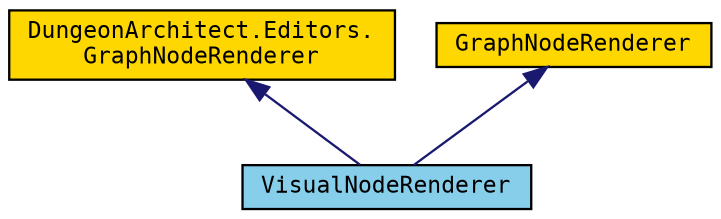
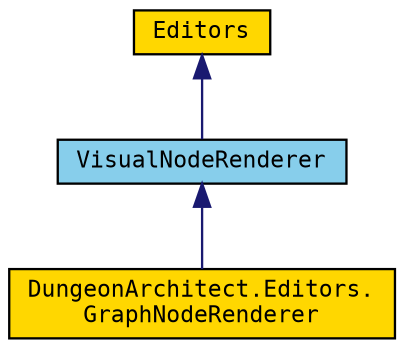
(574, 45) -> (202, 32)
(313, 130) -> (202, 238)
